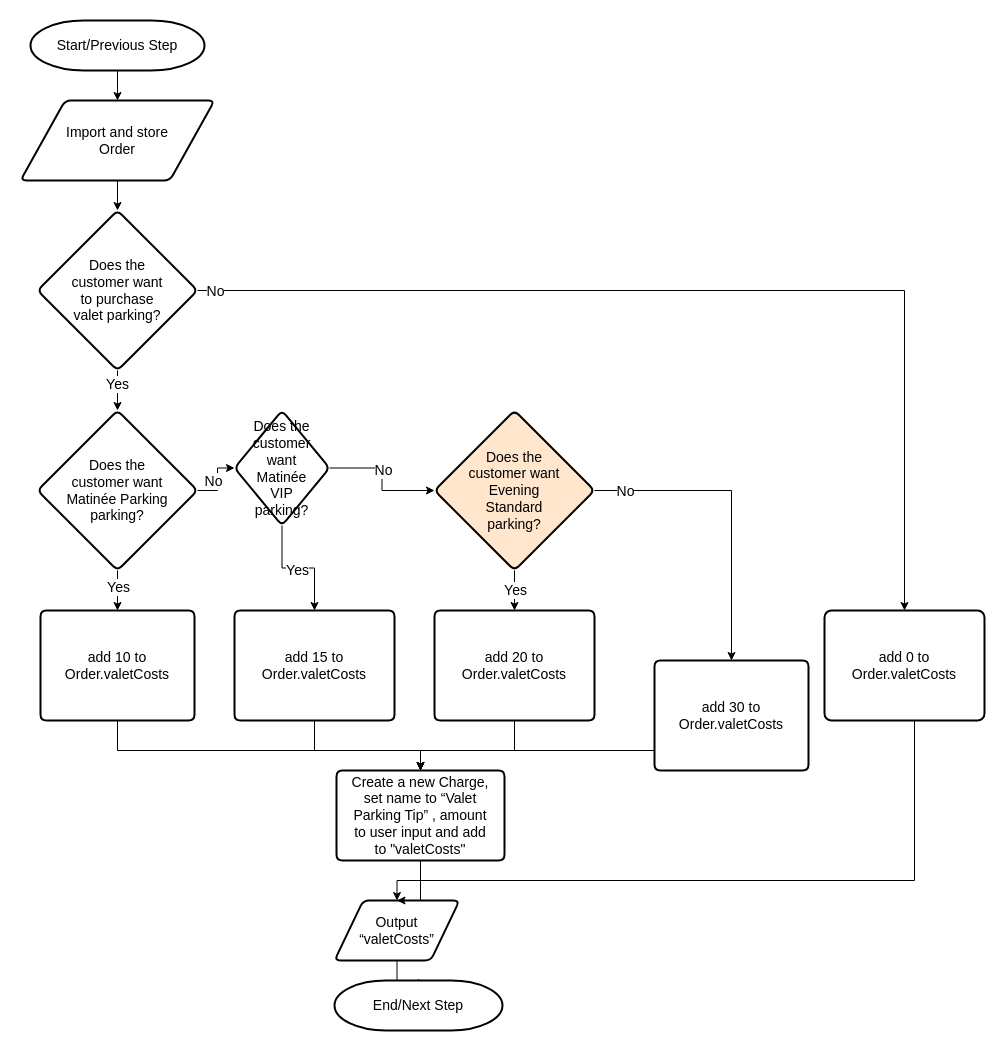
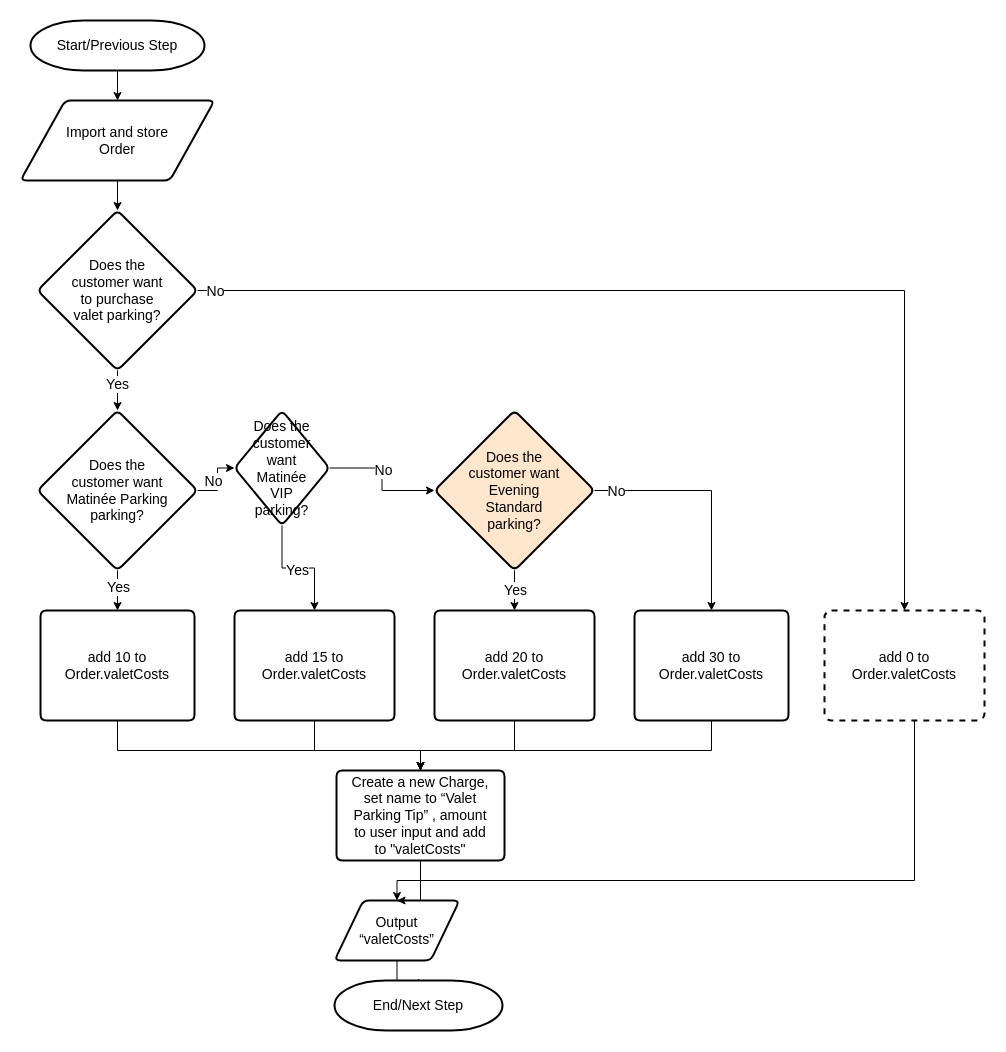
(905, 666) -> (905, 666)
(732, 716) -> (712, 666)
